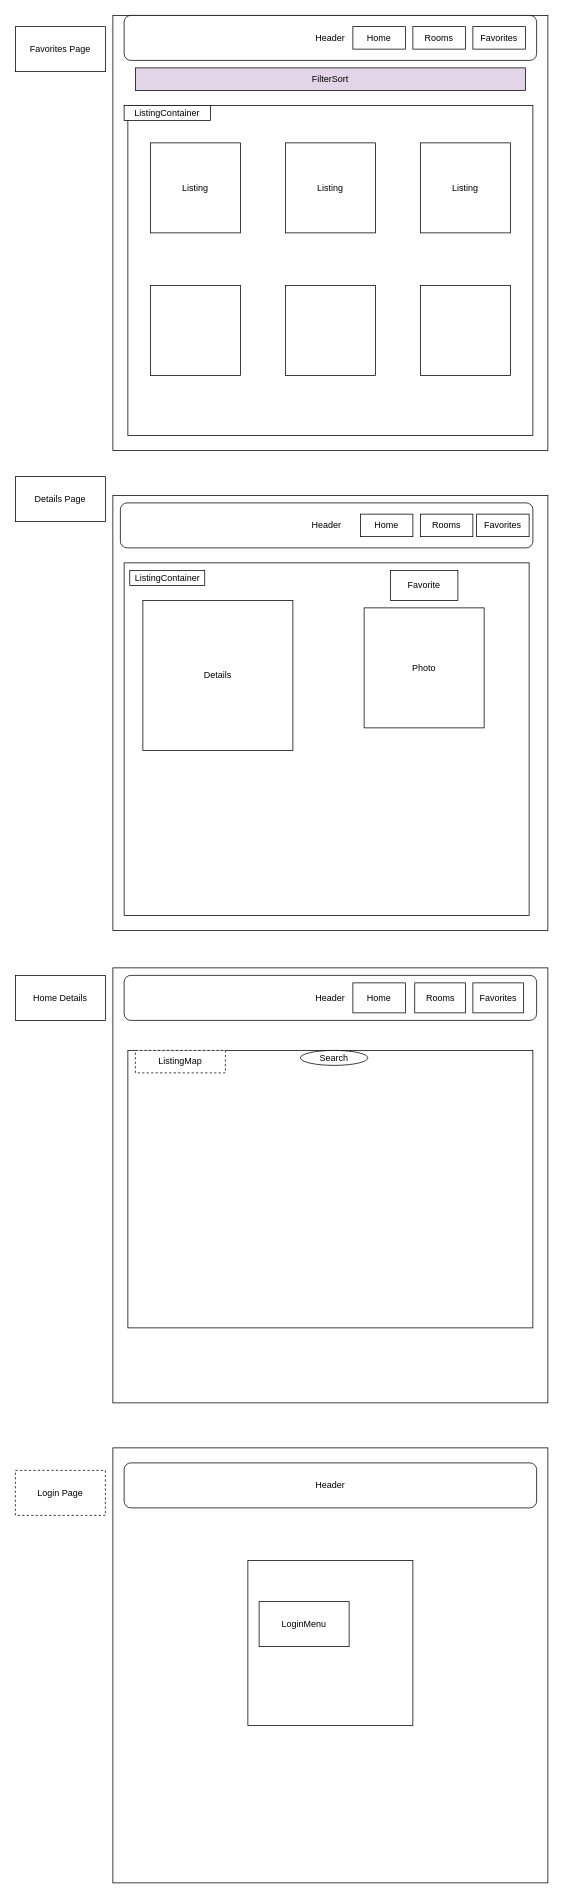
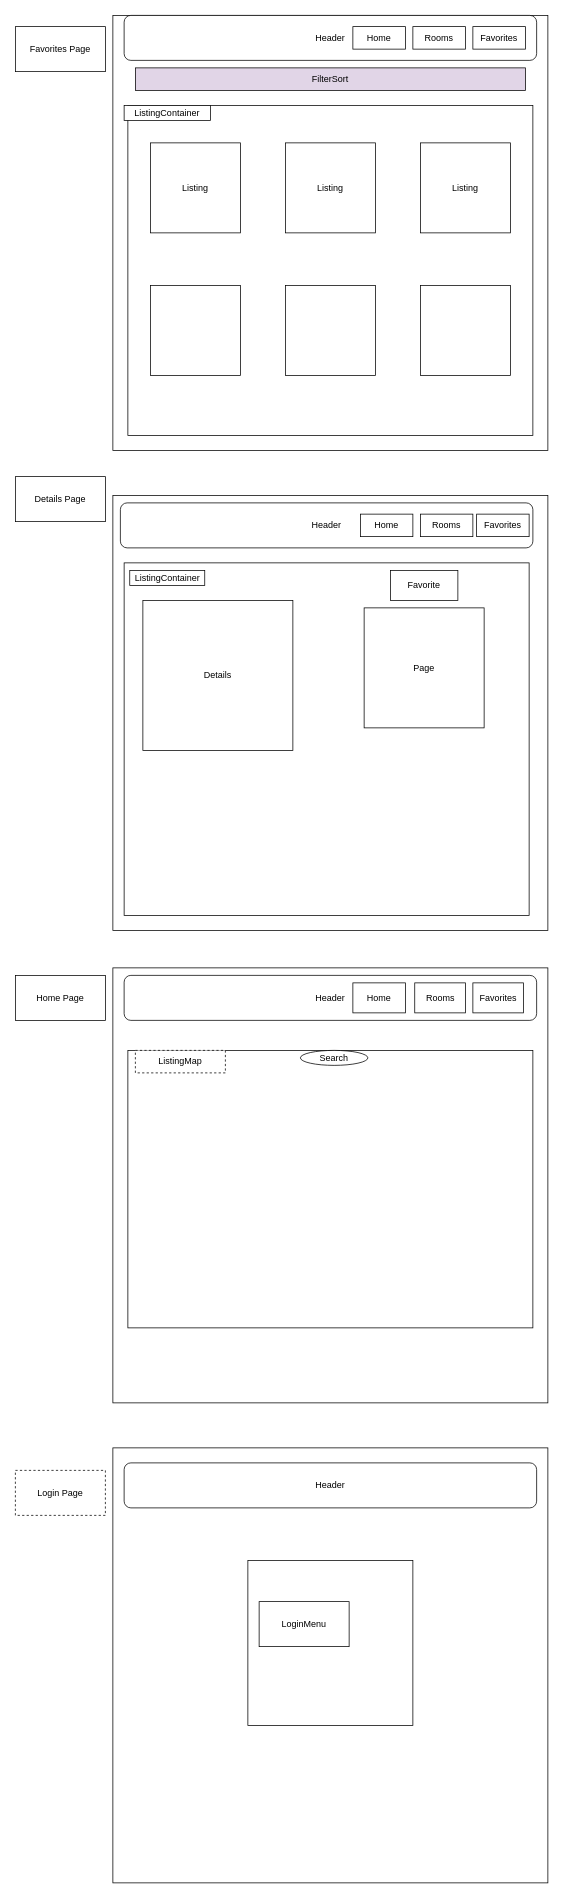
(424, 668) -> (424, 668)
(60, 998) -> (60, 998)
